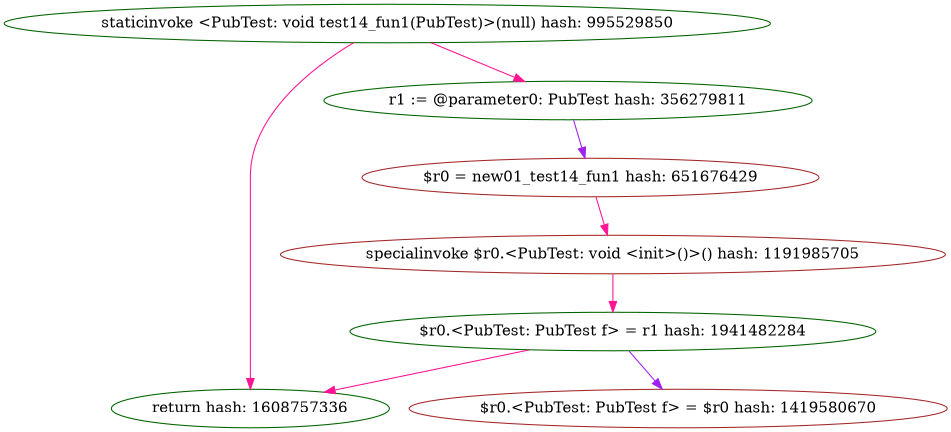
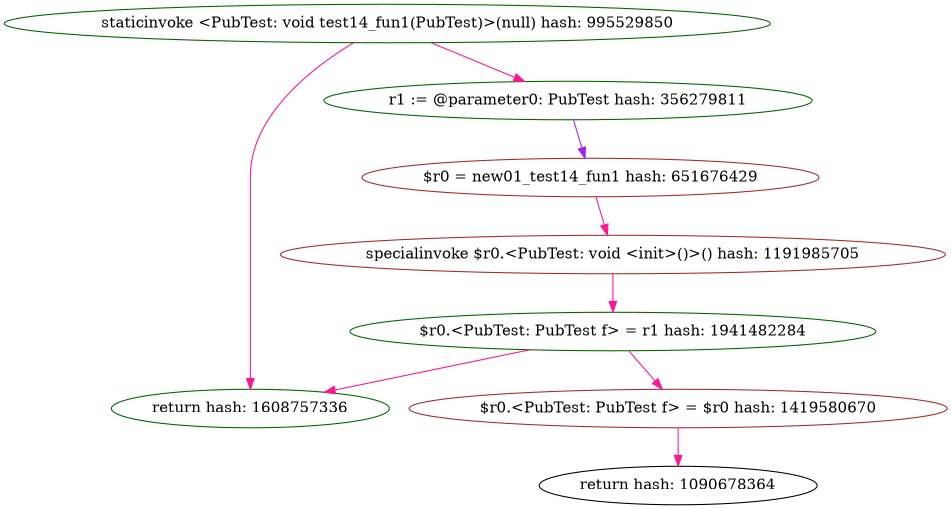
(642, 366) -> (642, 366)
none -> (678, 486)
